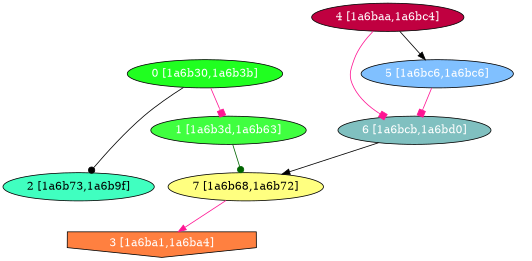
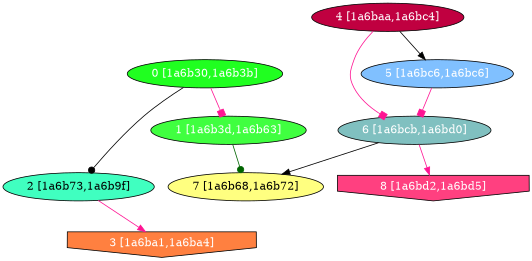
none -> (433, 187)
(206, 214) -> (118, 214)
